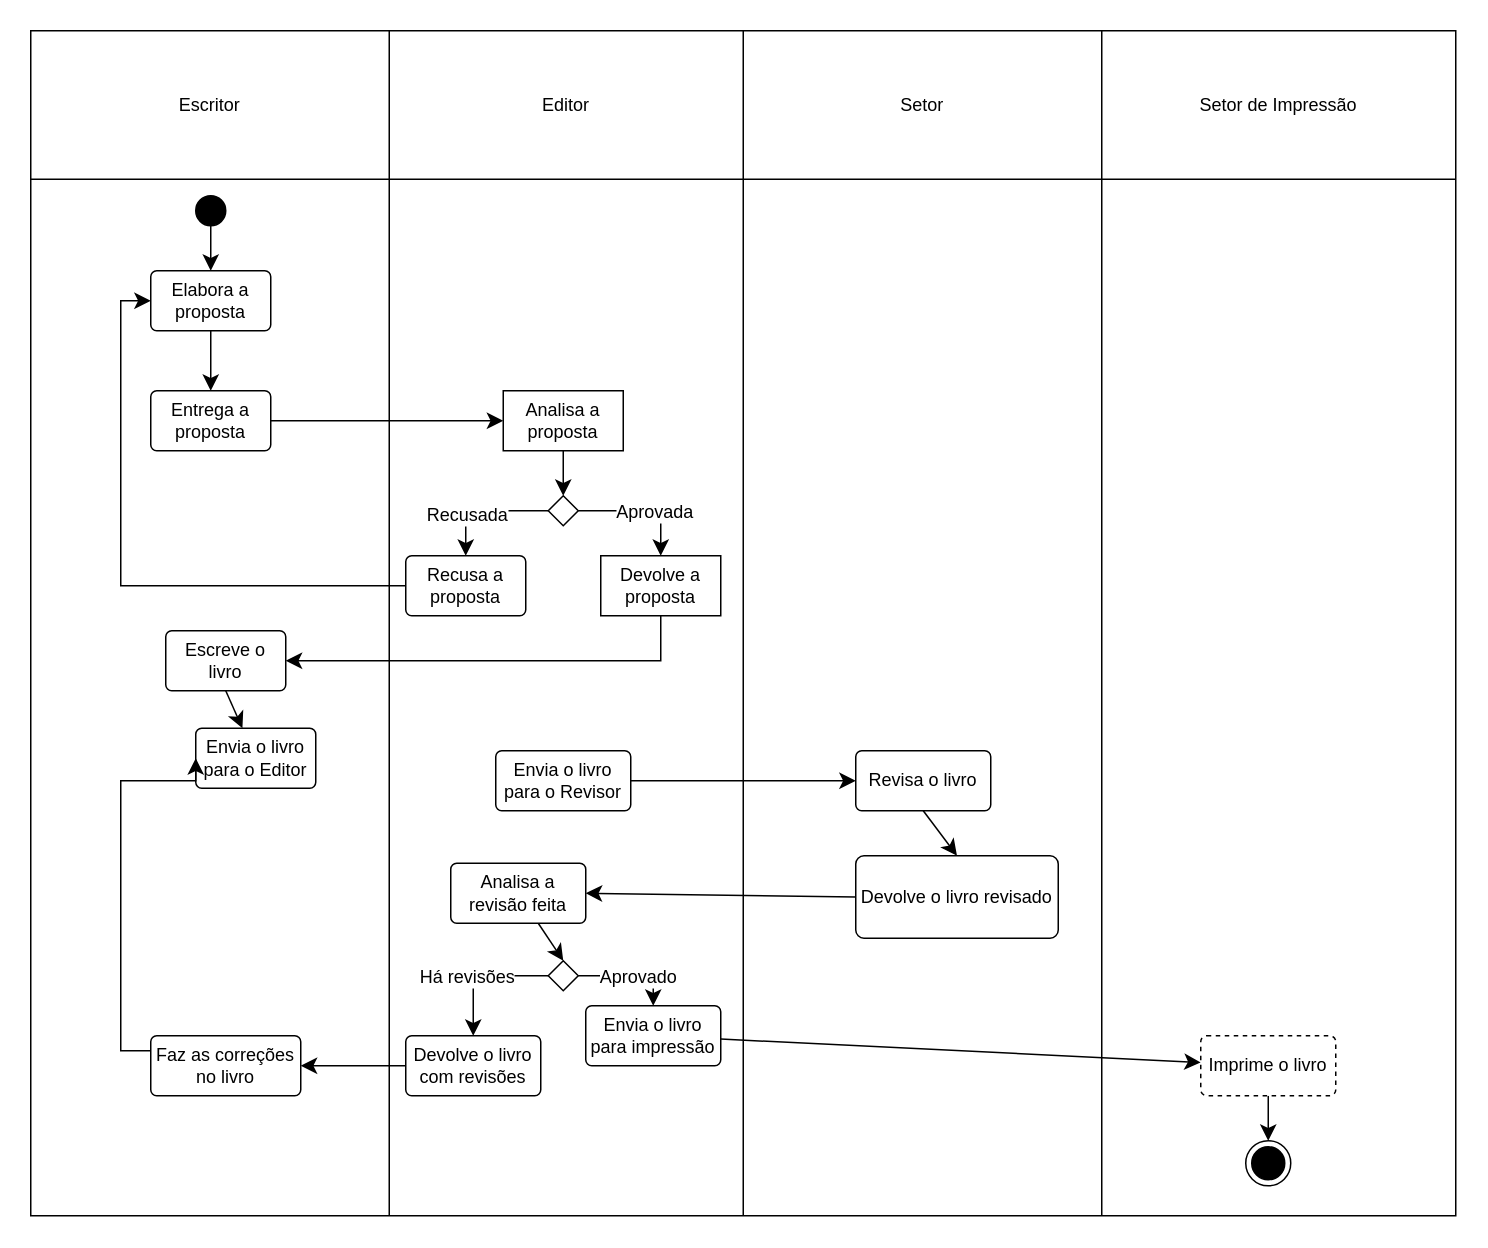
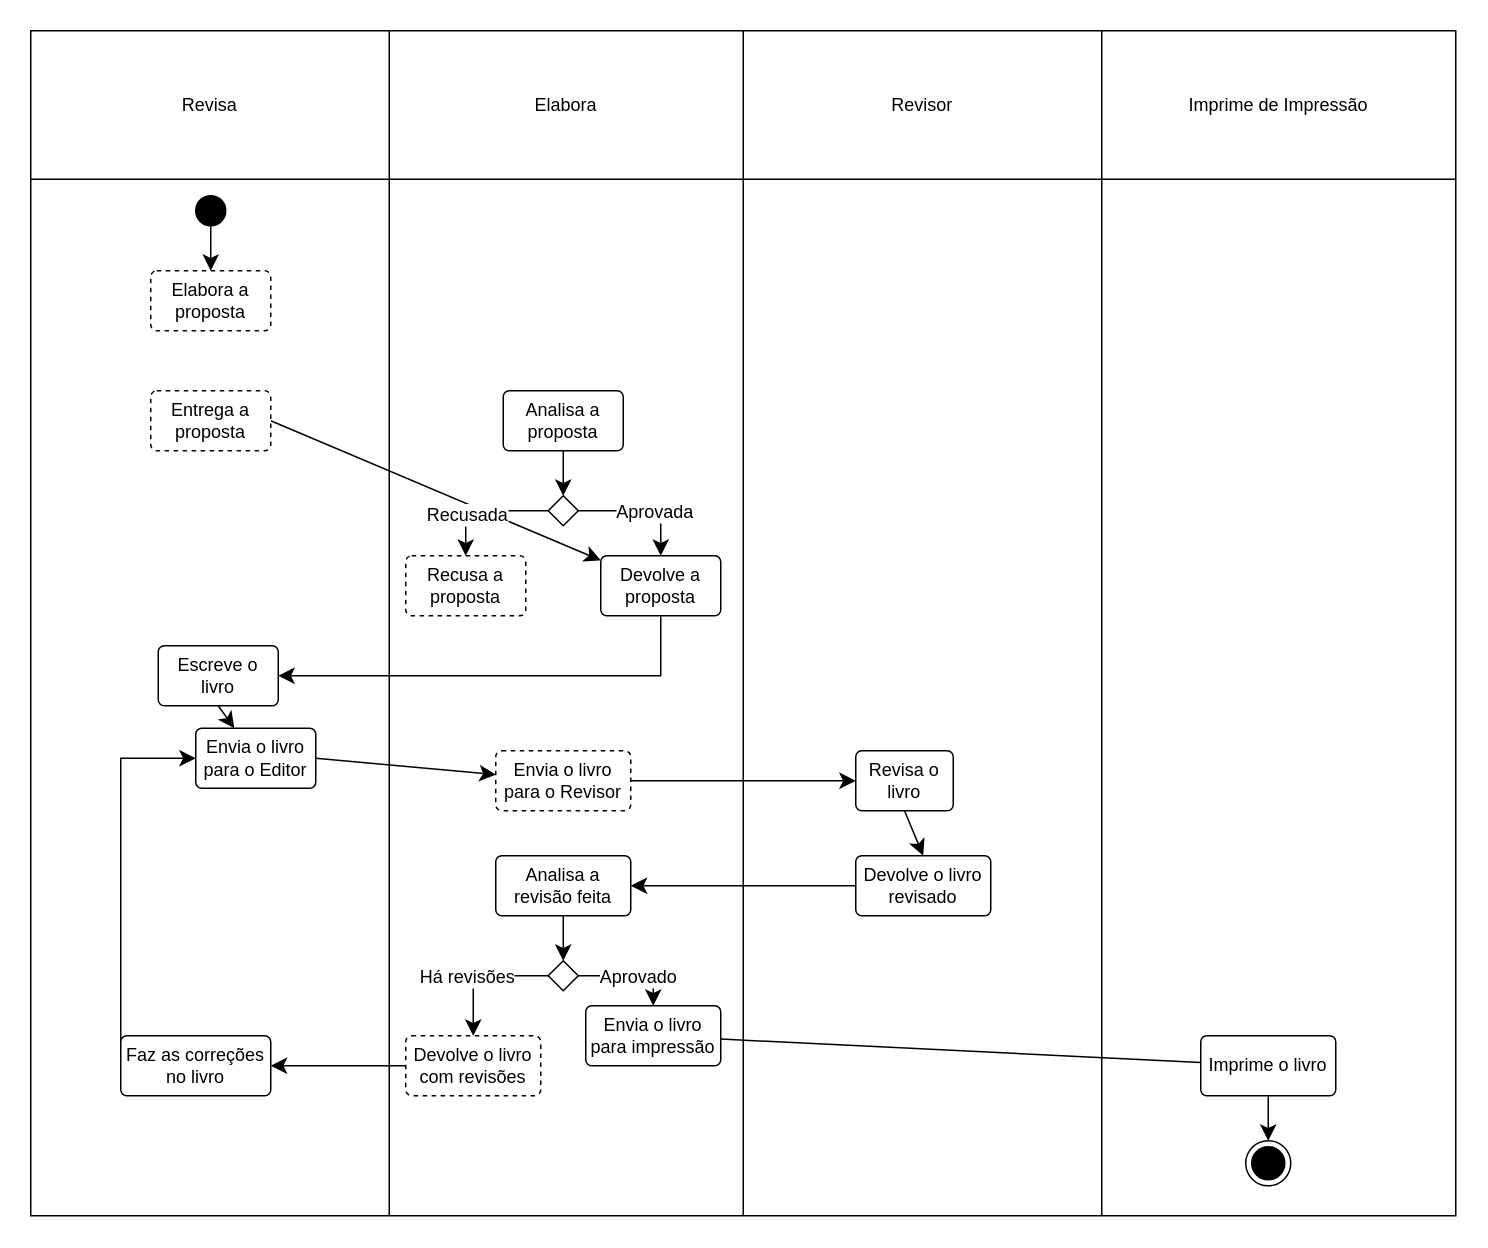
(210, 106) -> (210, 106)
(566, 106) -> (566, 106)
(923, 106) -> (923, 106)
(1279, 106) -> (1279, 106)
(211, 301) -> (211, 301)
(211, 355) -> none
(211, 421) -> (211, 421)
(382, 421) -> (370, 463)
(563, 421) -> (563, 421)
(121, 577) -> none
(466, 586) -> (466, 586)
(661, 586) -> (661, 586)
(226, 661) -> (218, 676)
none -> (401, 766)
(563, 781) -> (563, 781)
(923, 781) -> (905, 781)
(518, 893) -> (563, 886)
(957, 897) -> (923, 886)
(1187, 1062) -> (1193, 1062)
(226, 1066) -> (196, 1066)
(473, 1066) -> (473, 1066)
(1268, 1066) -> (1268, 1066)
